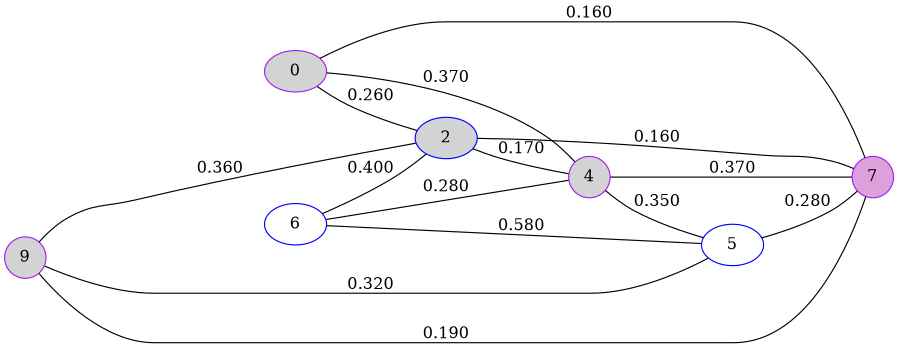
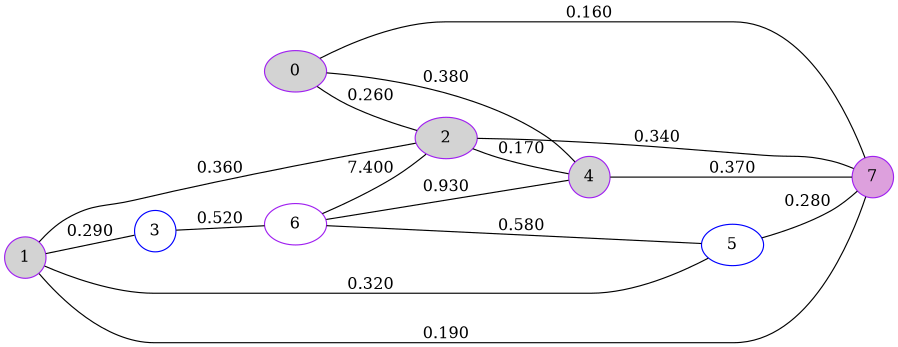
(446, 78) -> (446, 78)
(657, 137) -> (657, 137)
(446, 138) -> (446, 138)
(371, 168) -> (371, 168)
(446, 187) -> (446, 187)
(652, 219) -> none
(296, 224) -> (296, 224)
none -> (155, 231)
(25, 258) -> (25, 258)
